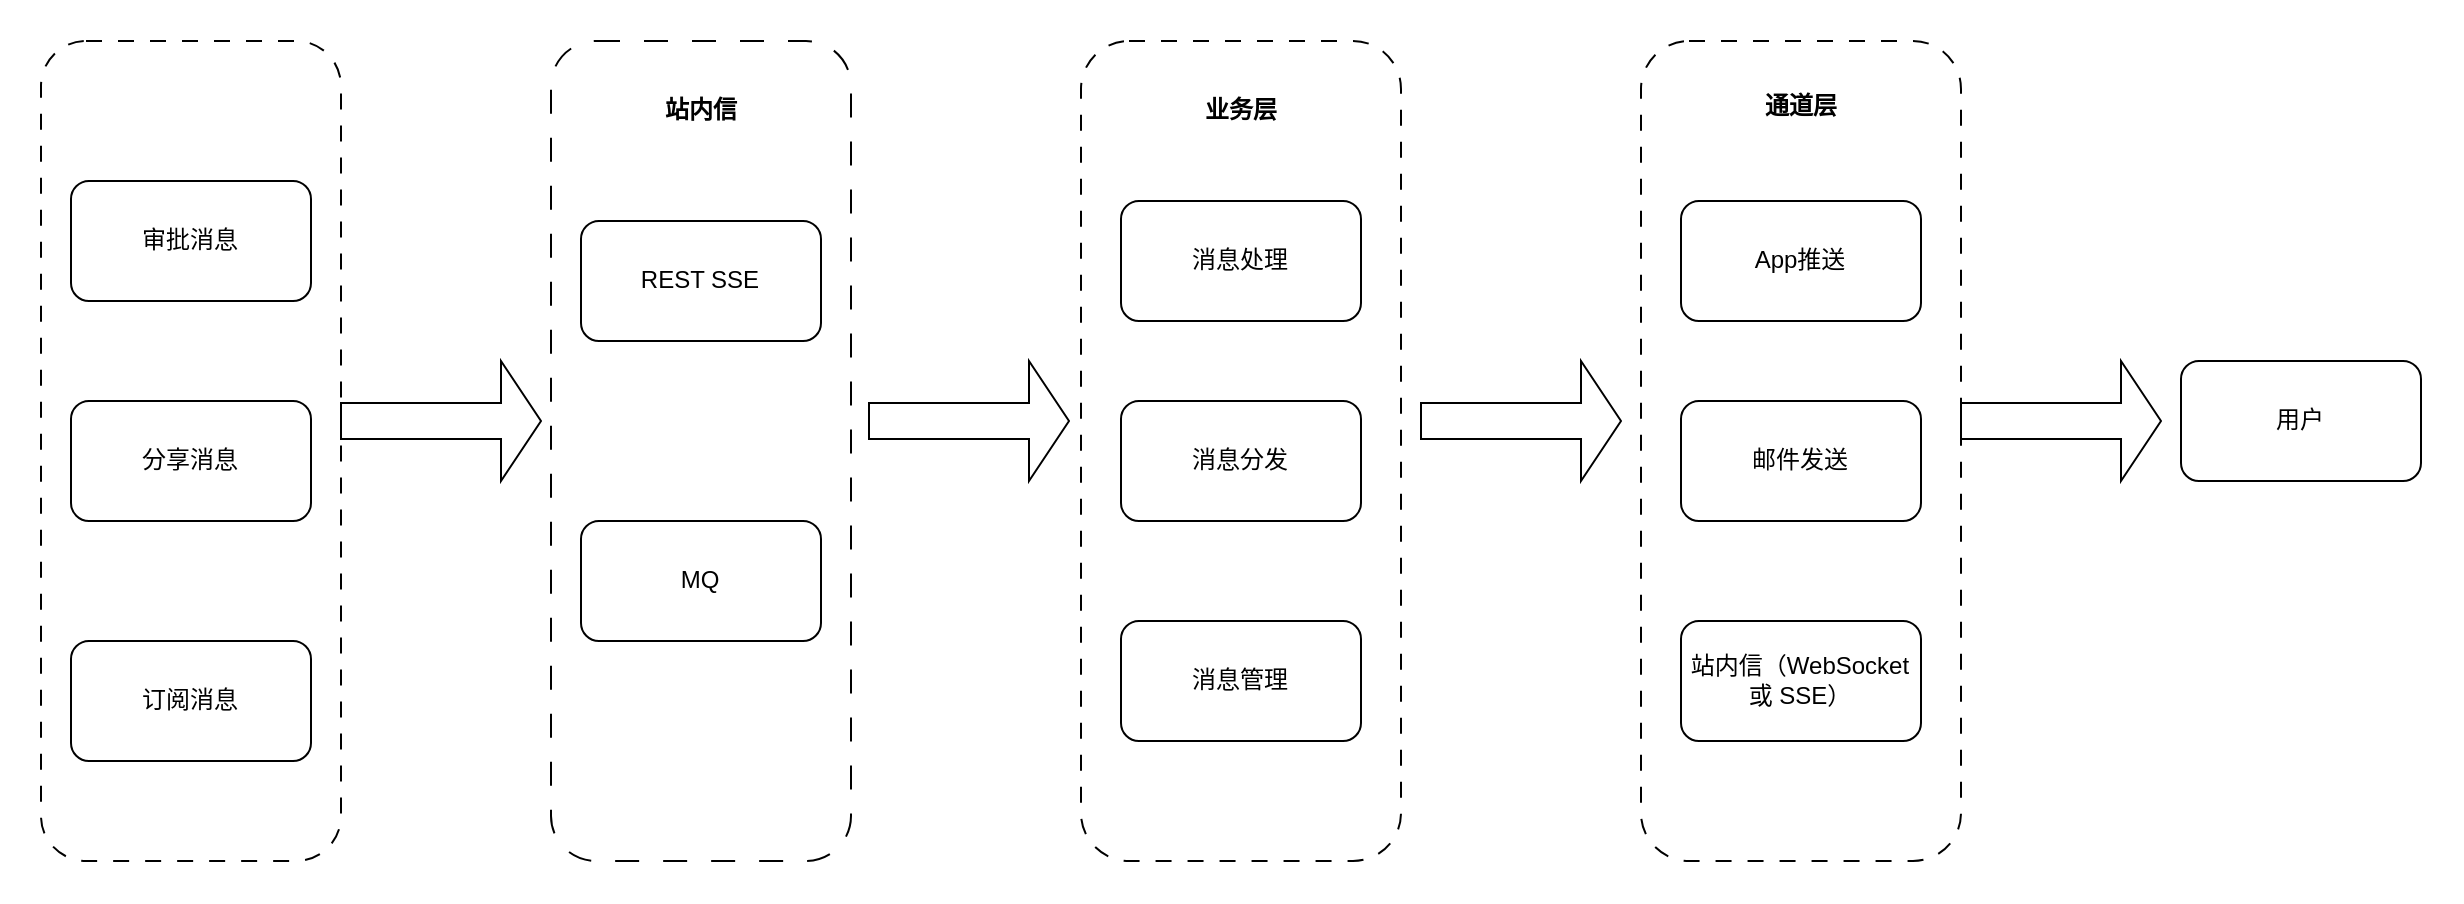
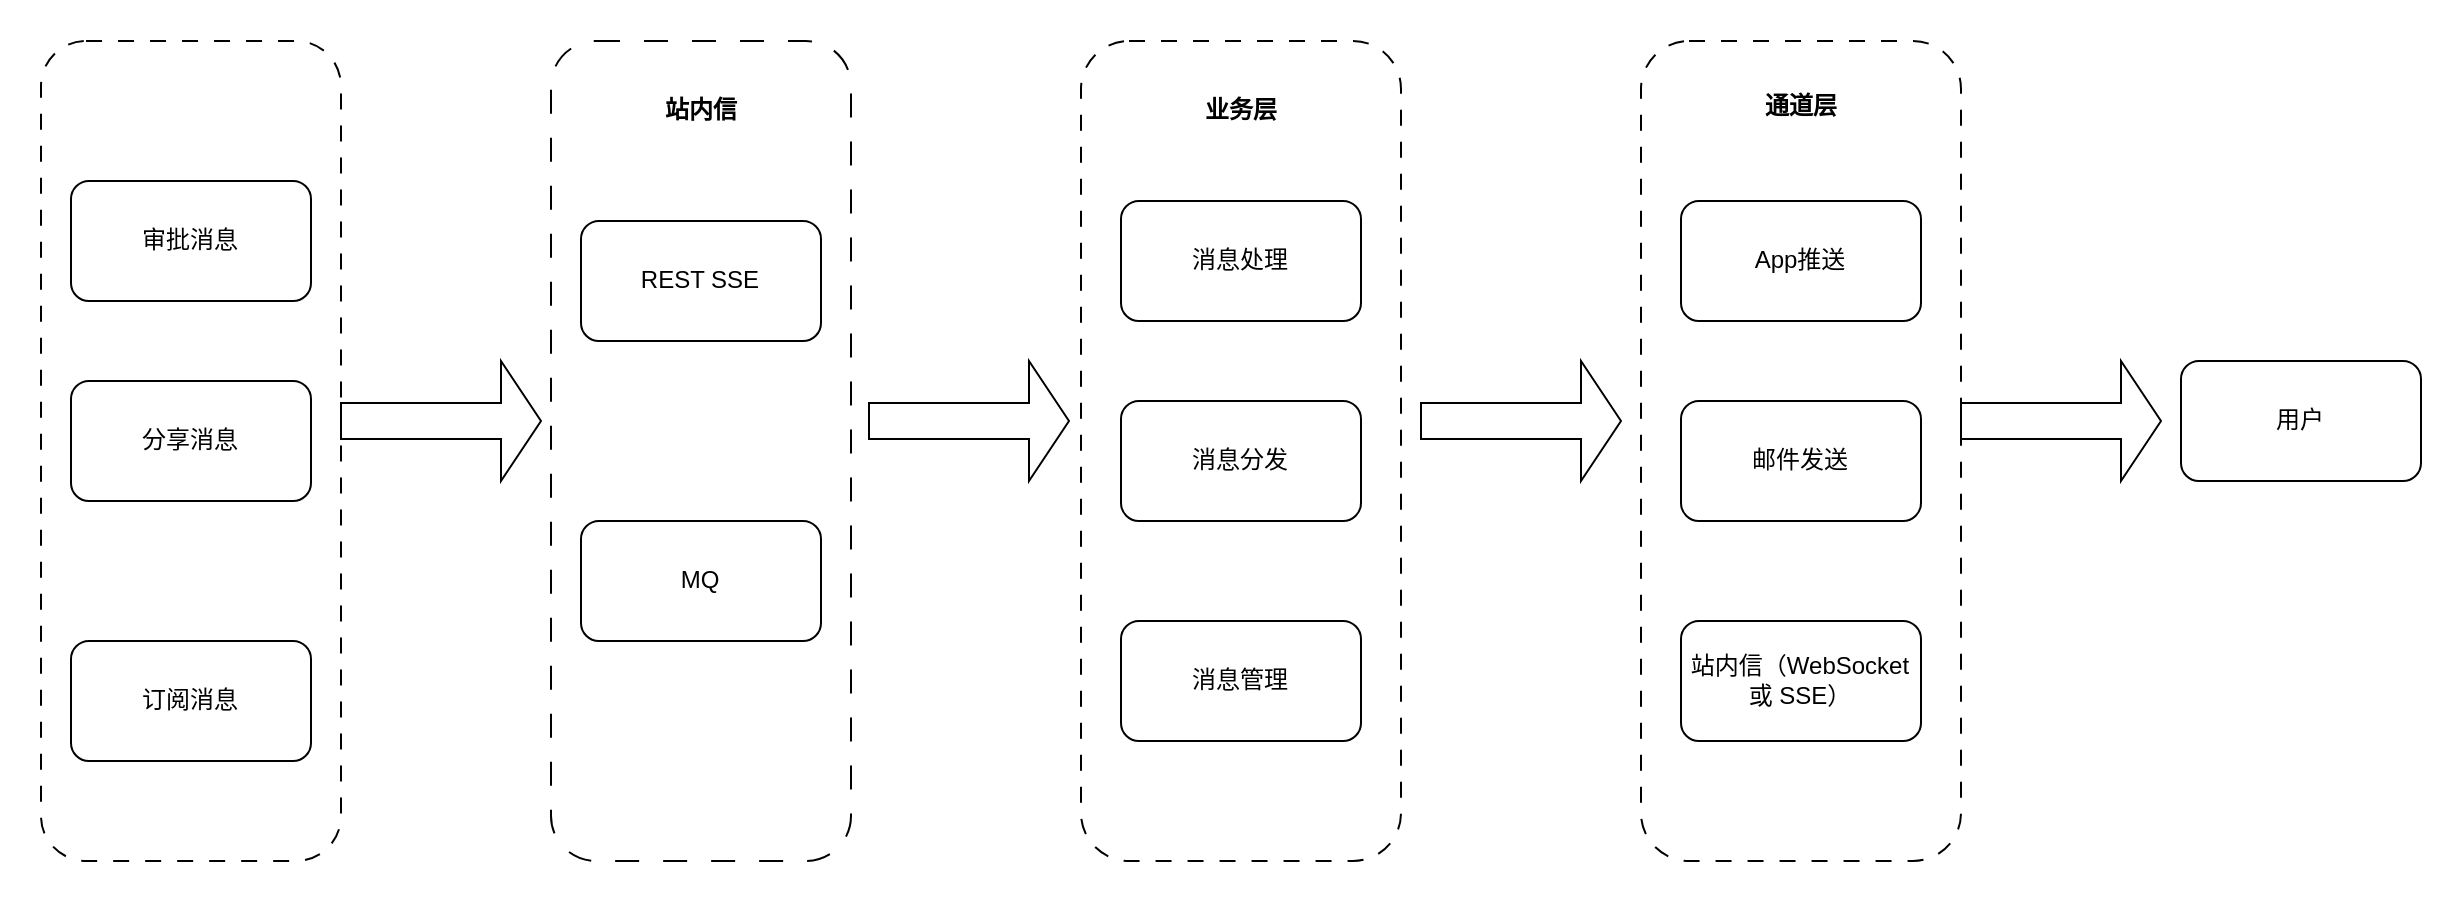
(191, 461) -> (191, 441)
